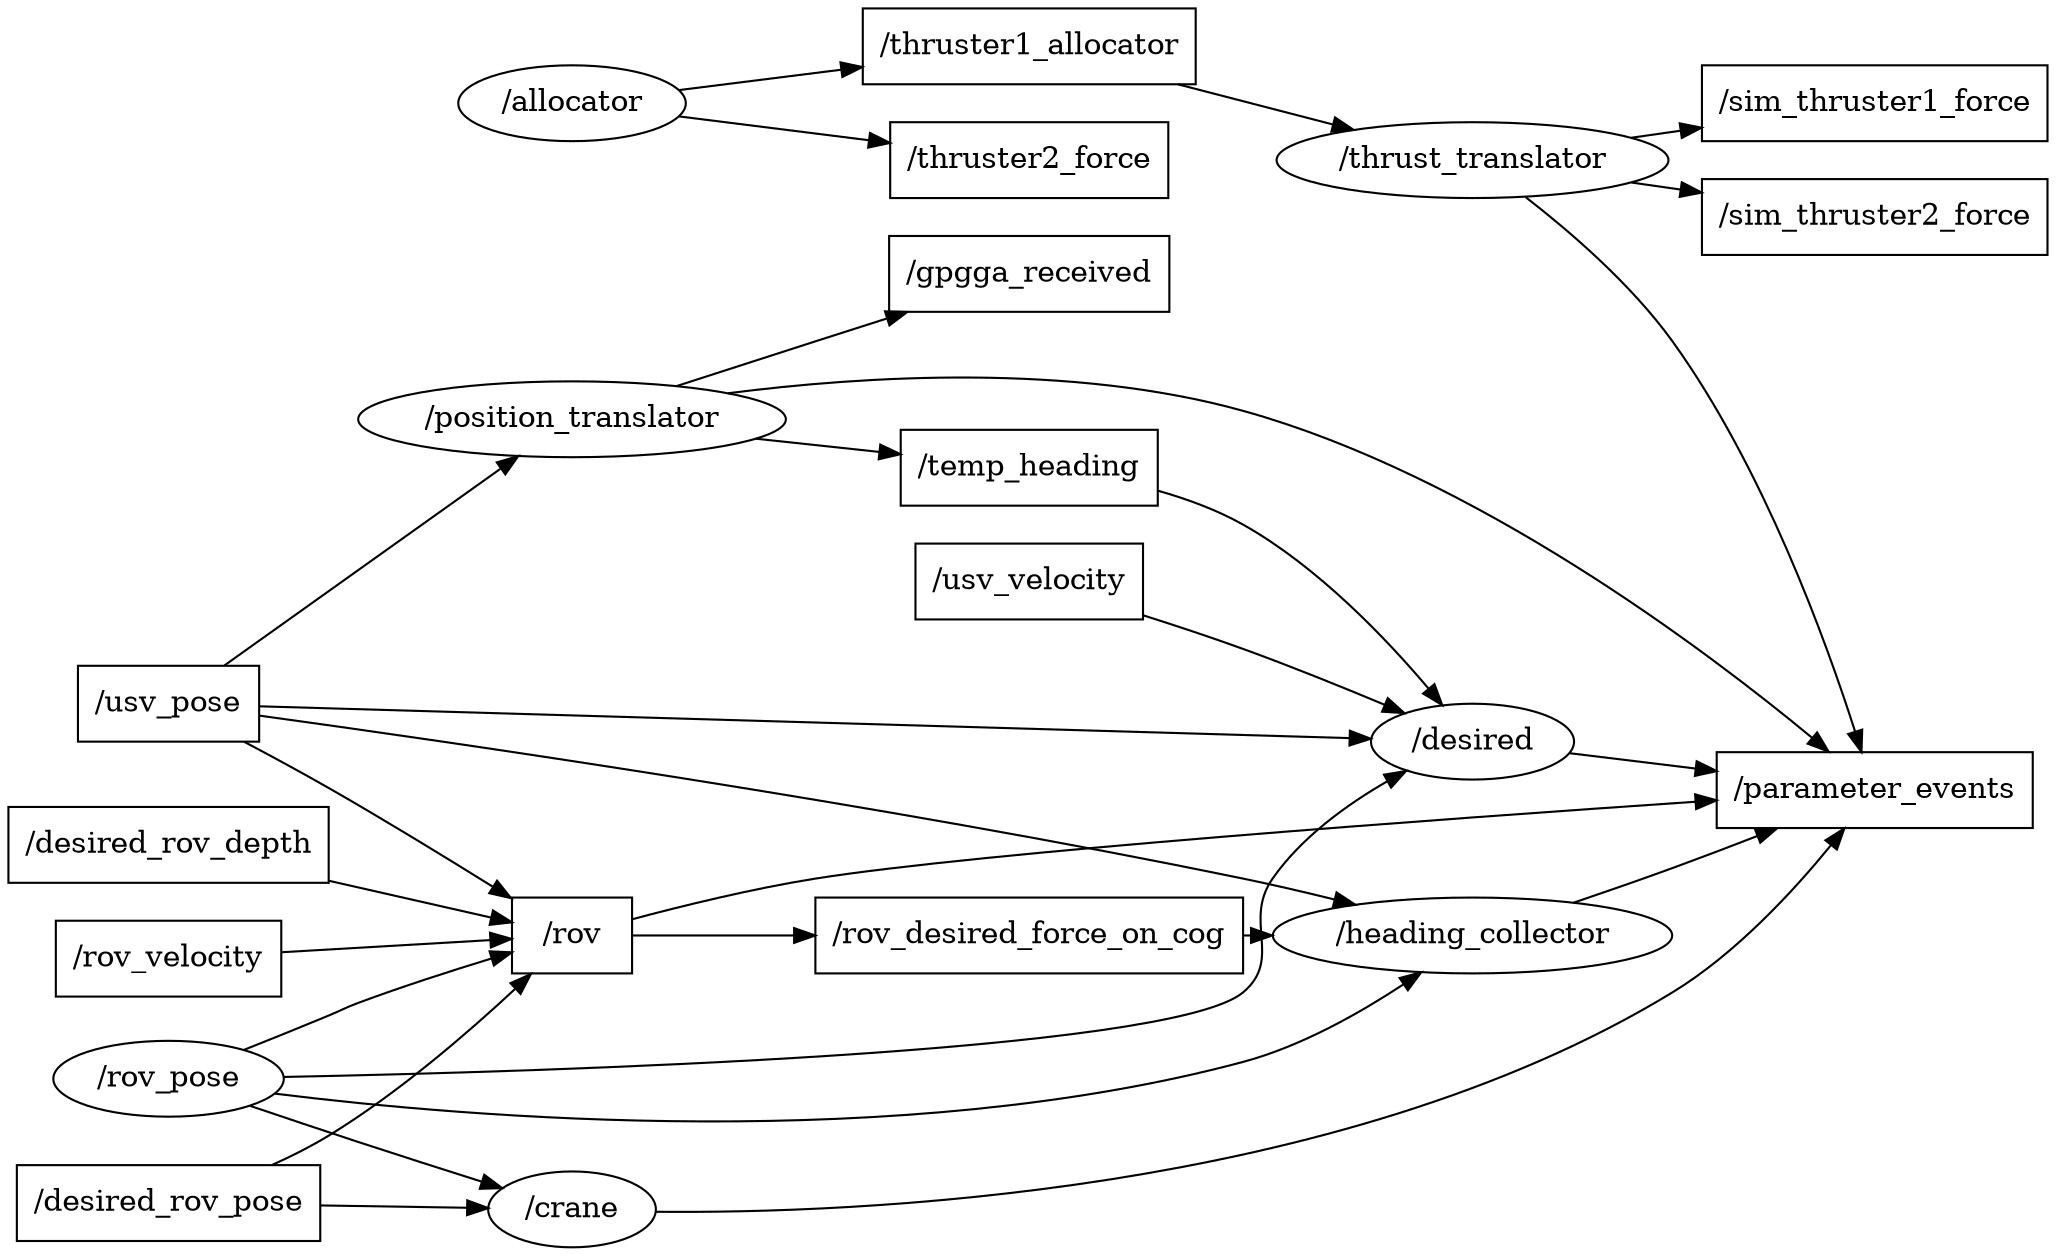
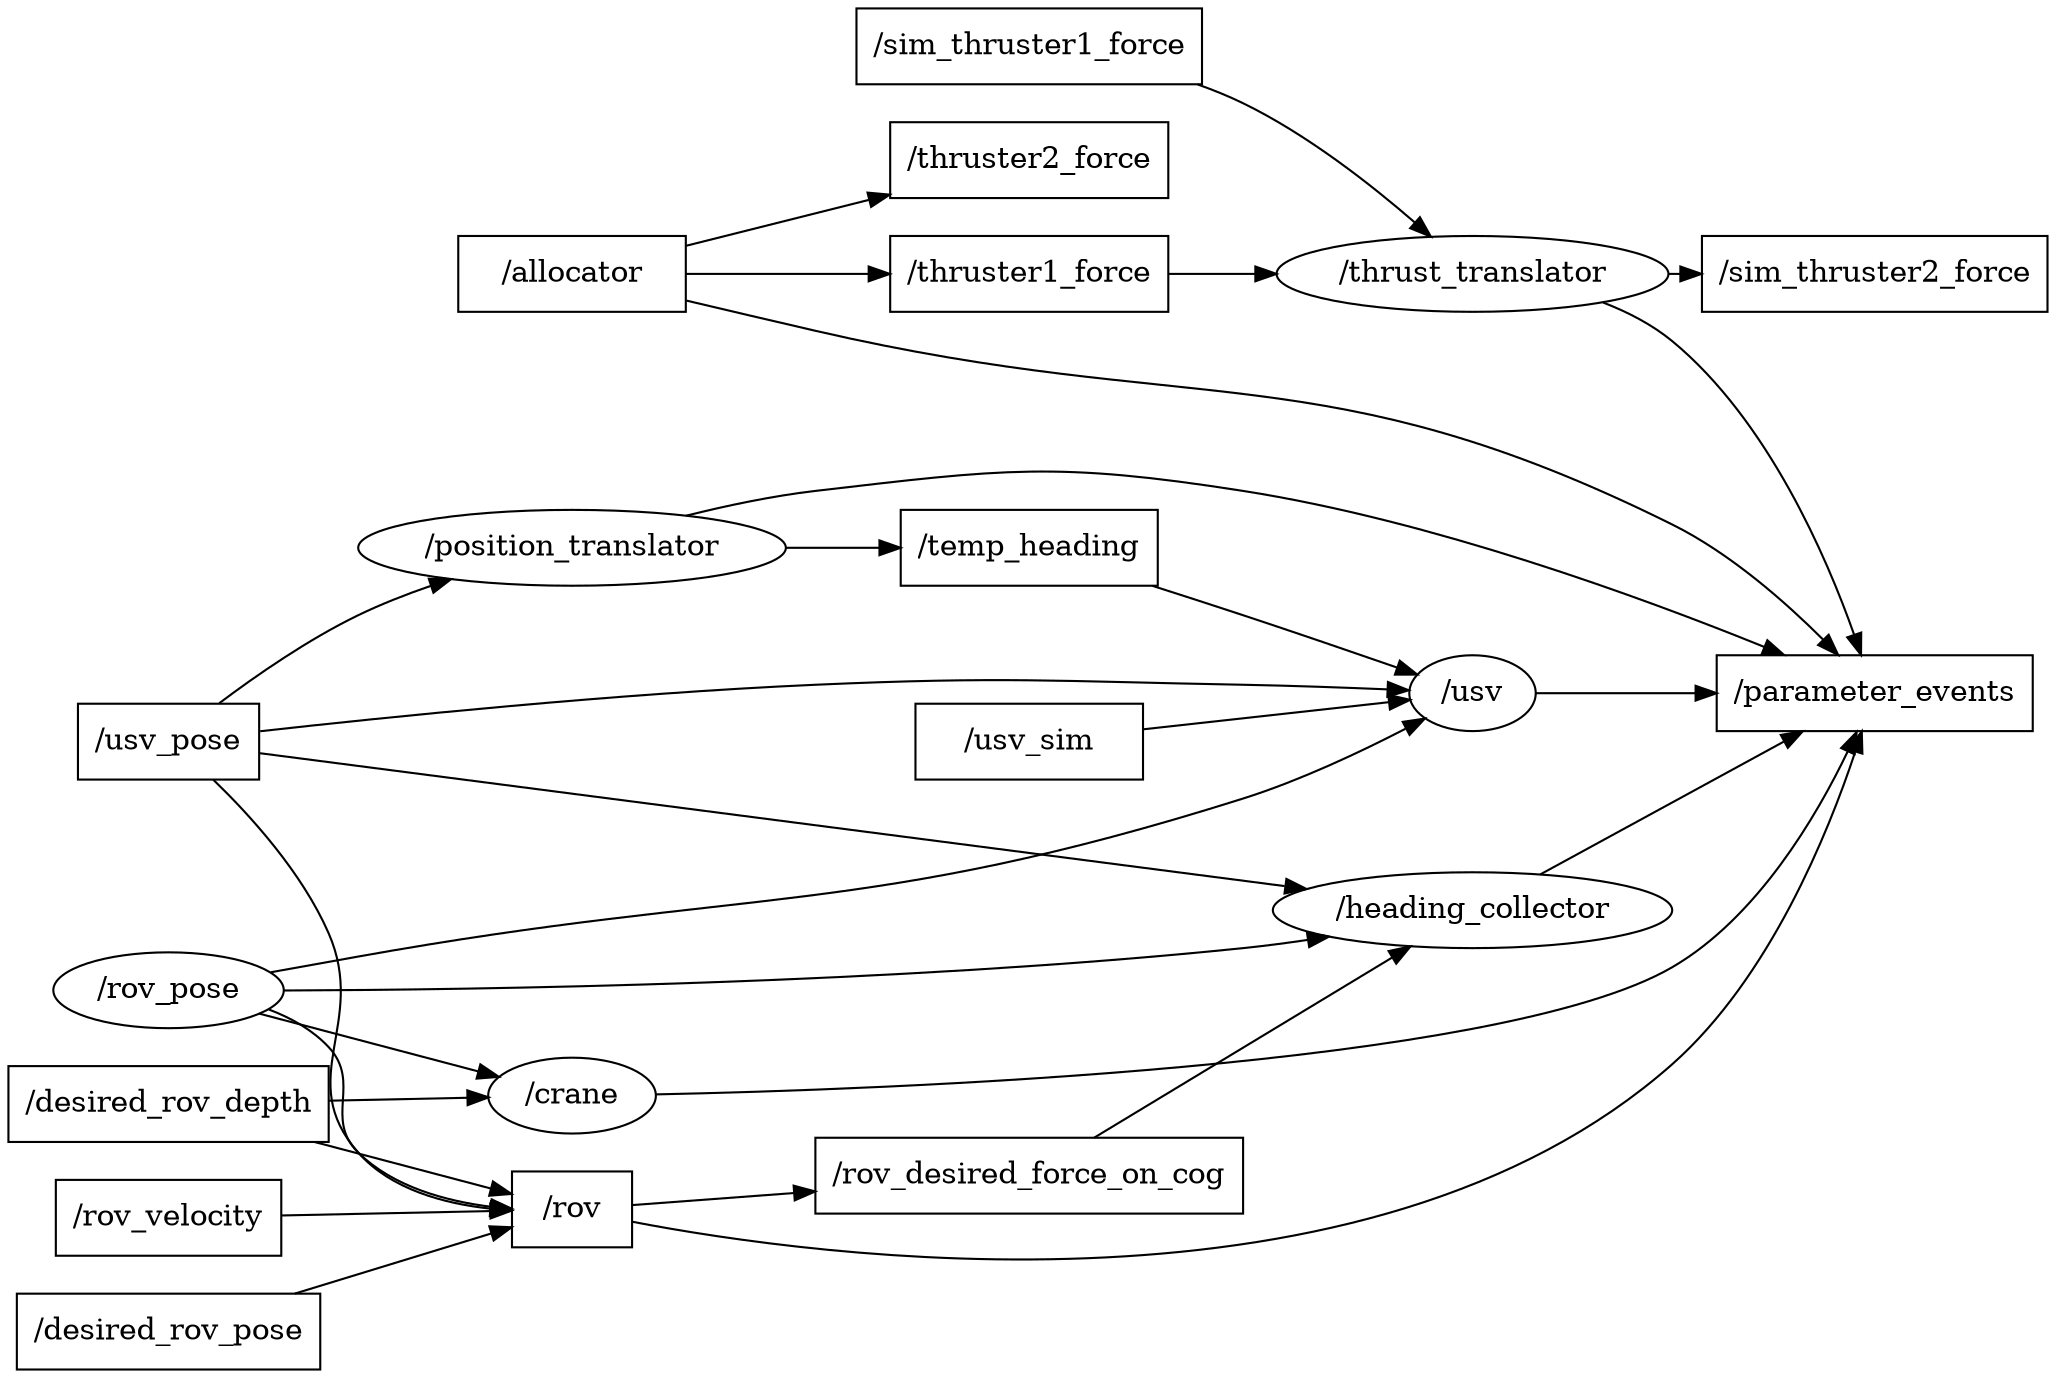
(1029, 46) -> (1029, 274)
(572, 103) -> (572, 274)
(1656, 134) -> (1312, 144)
(1029, 274) -> none
none -> (1281, 400)
(1029, 582) -> (1029, 742)
(1473, 742) -> (1473, 693)
(394, 1207) -> (398, 1099)
